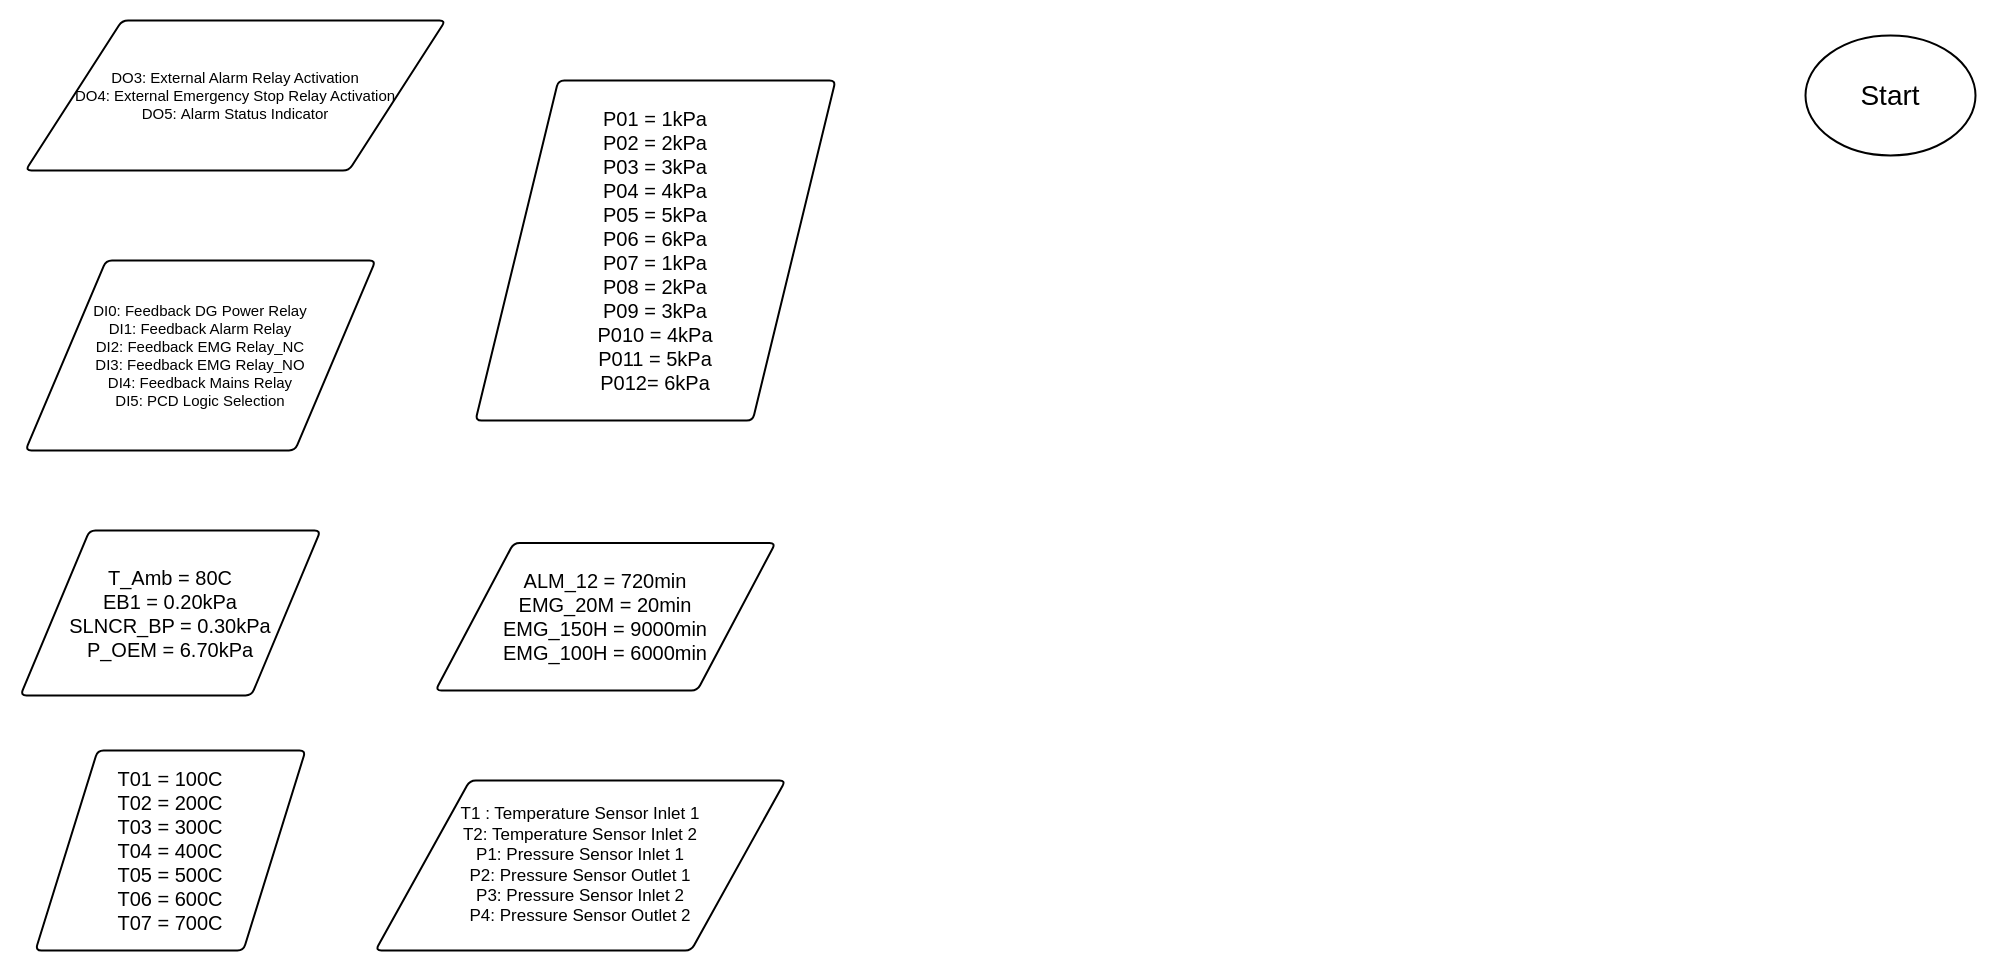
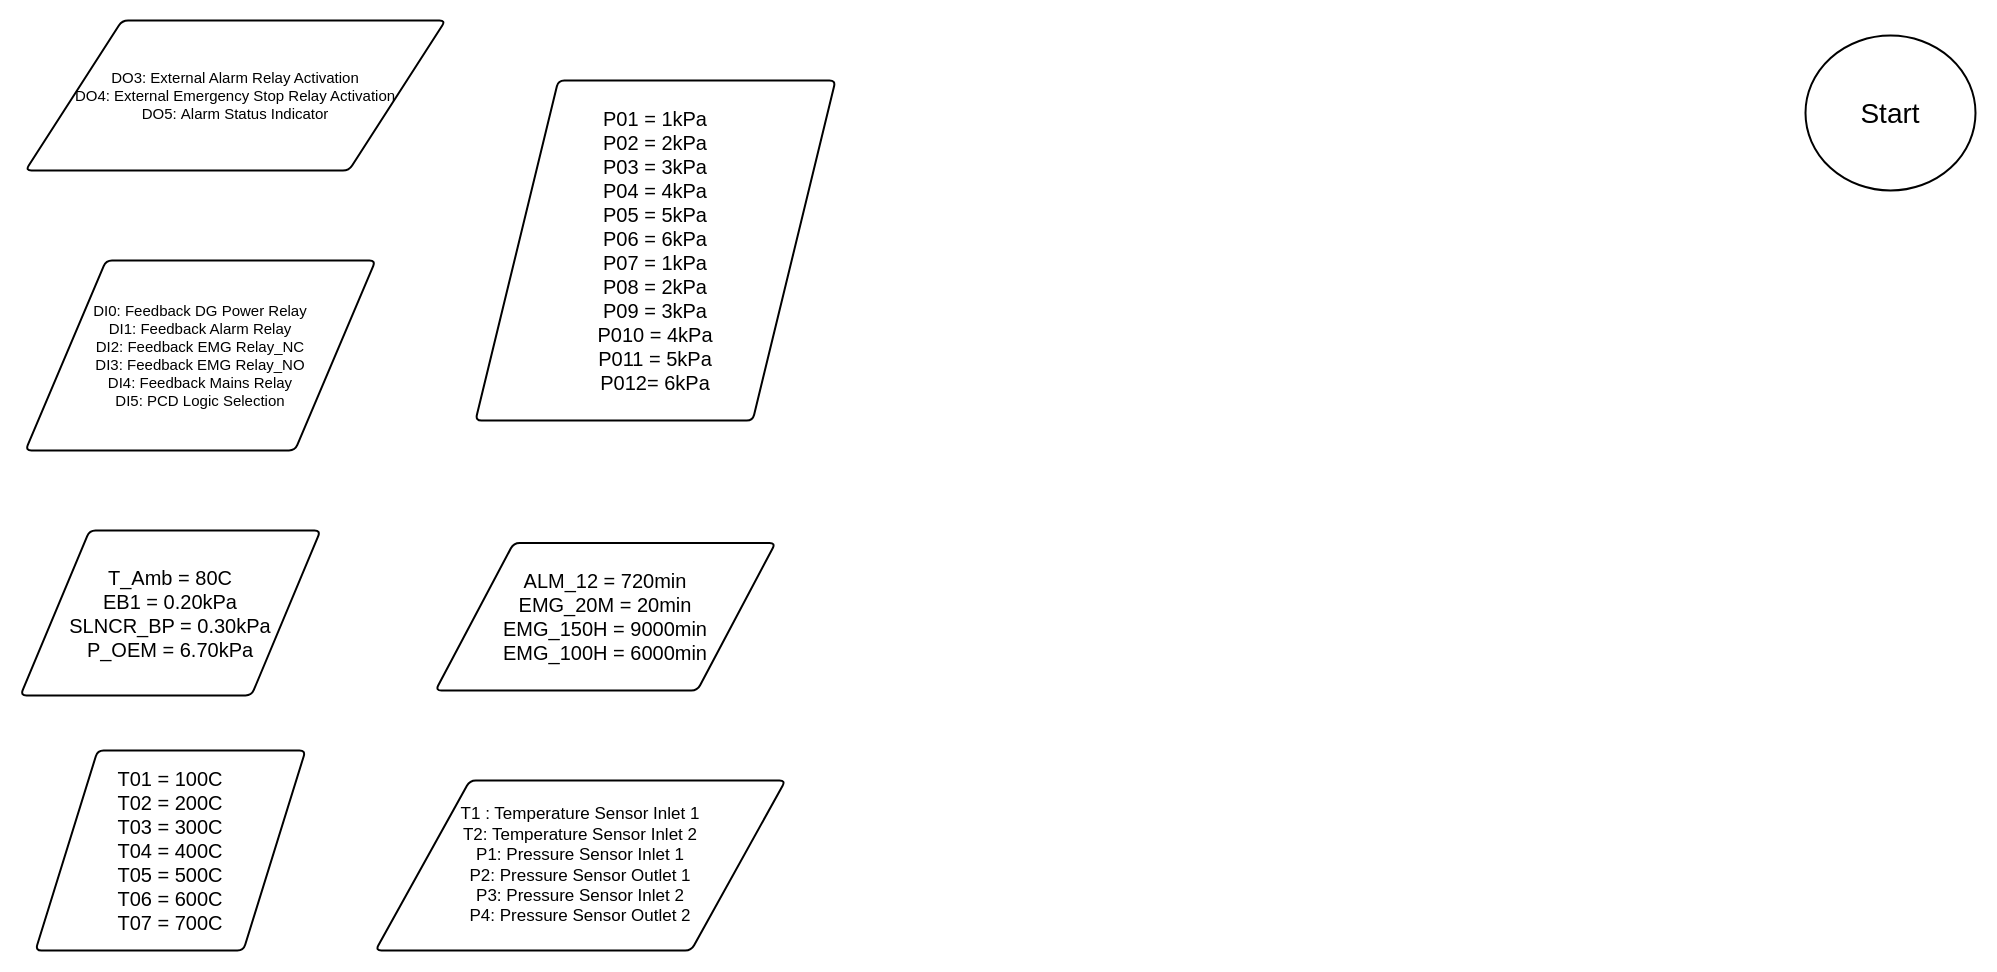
(1891, 96) -> (1891, 113)
